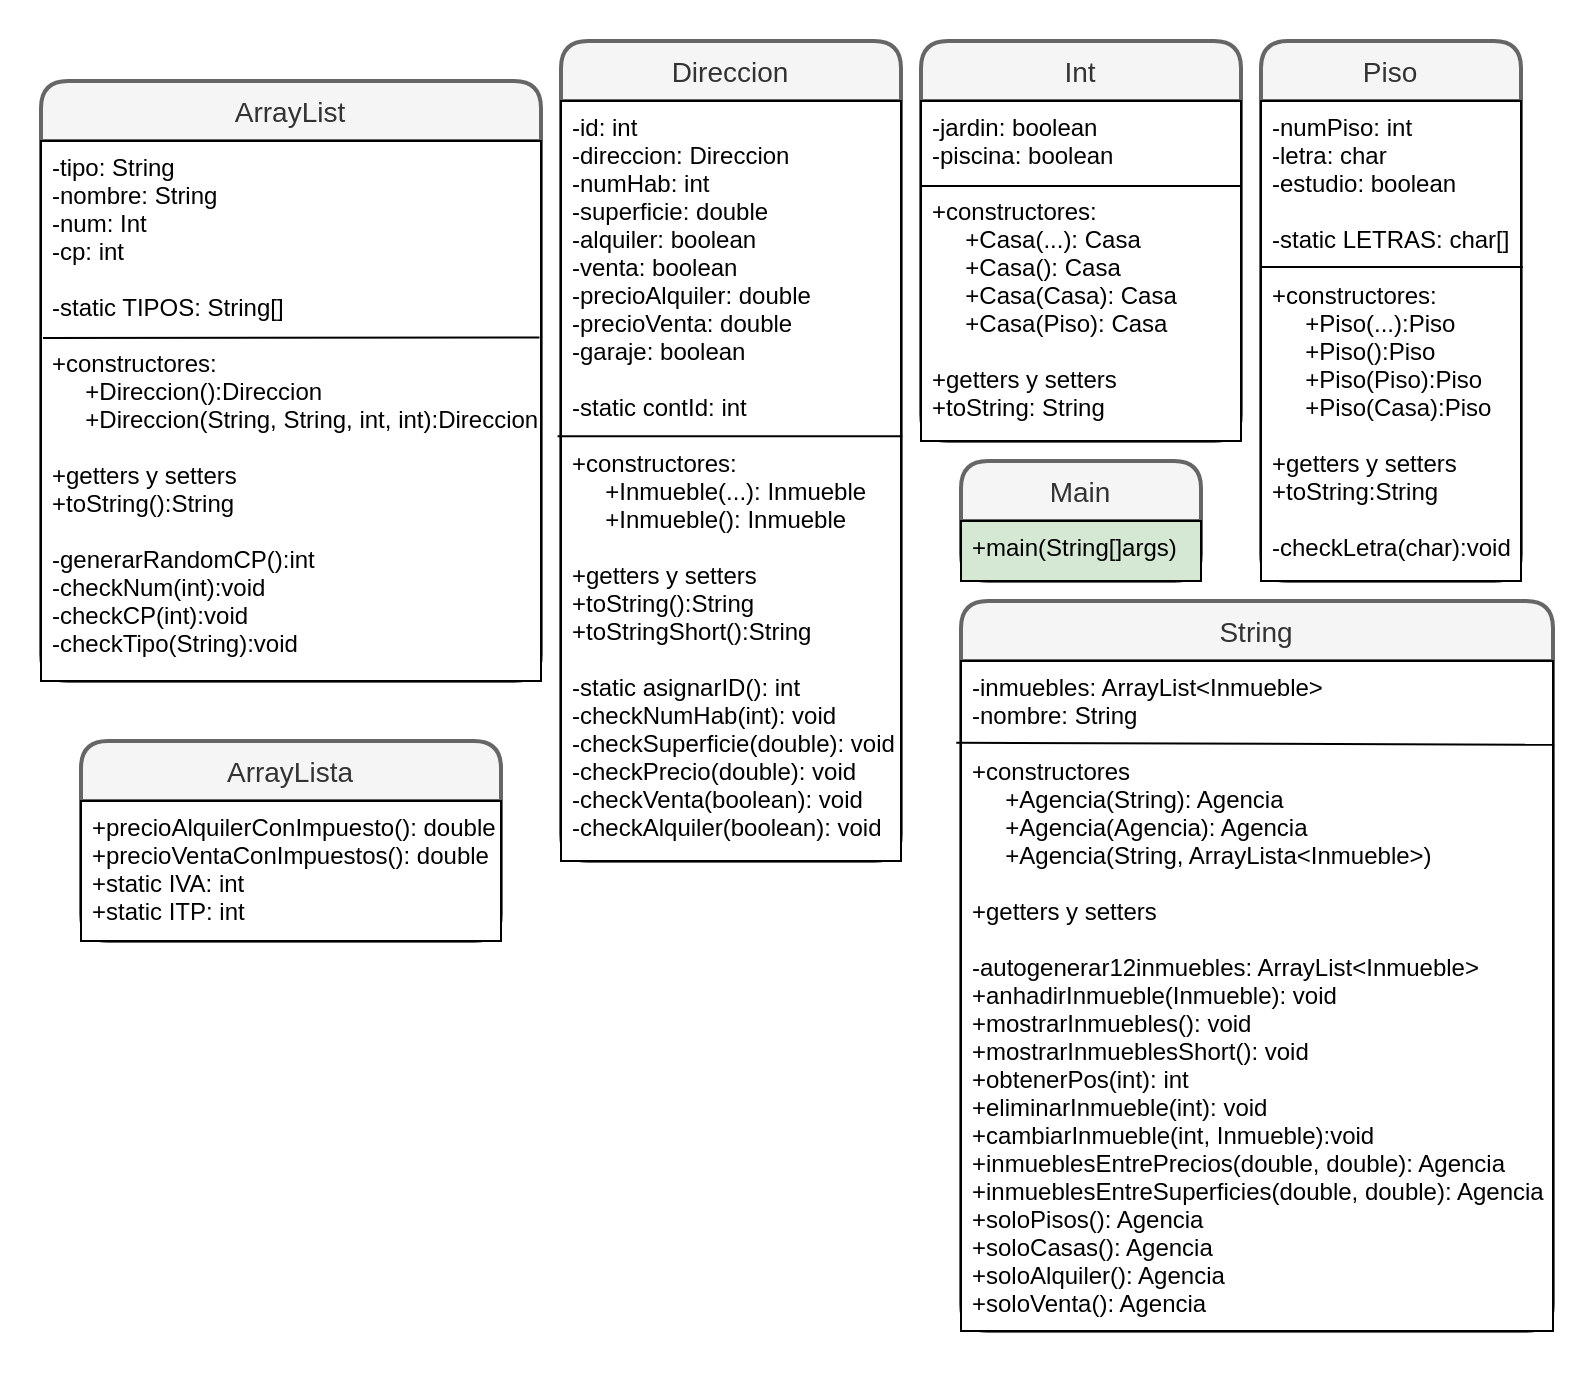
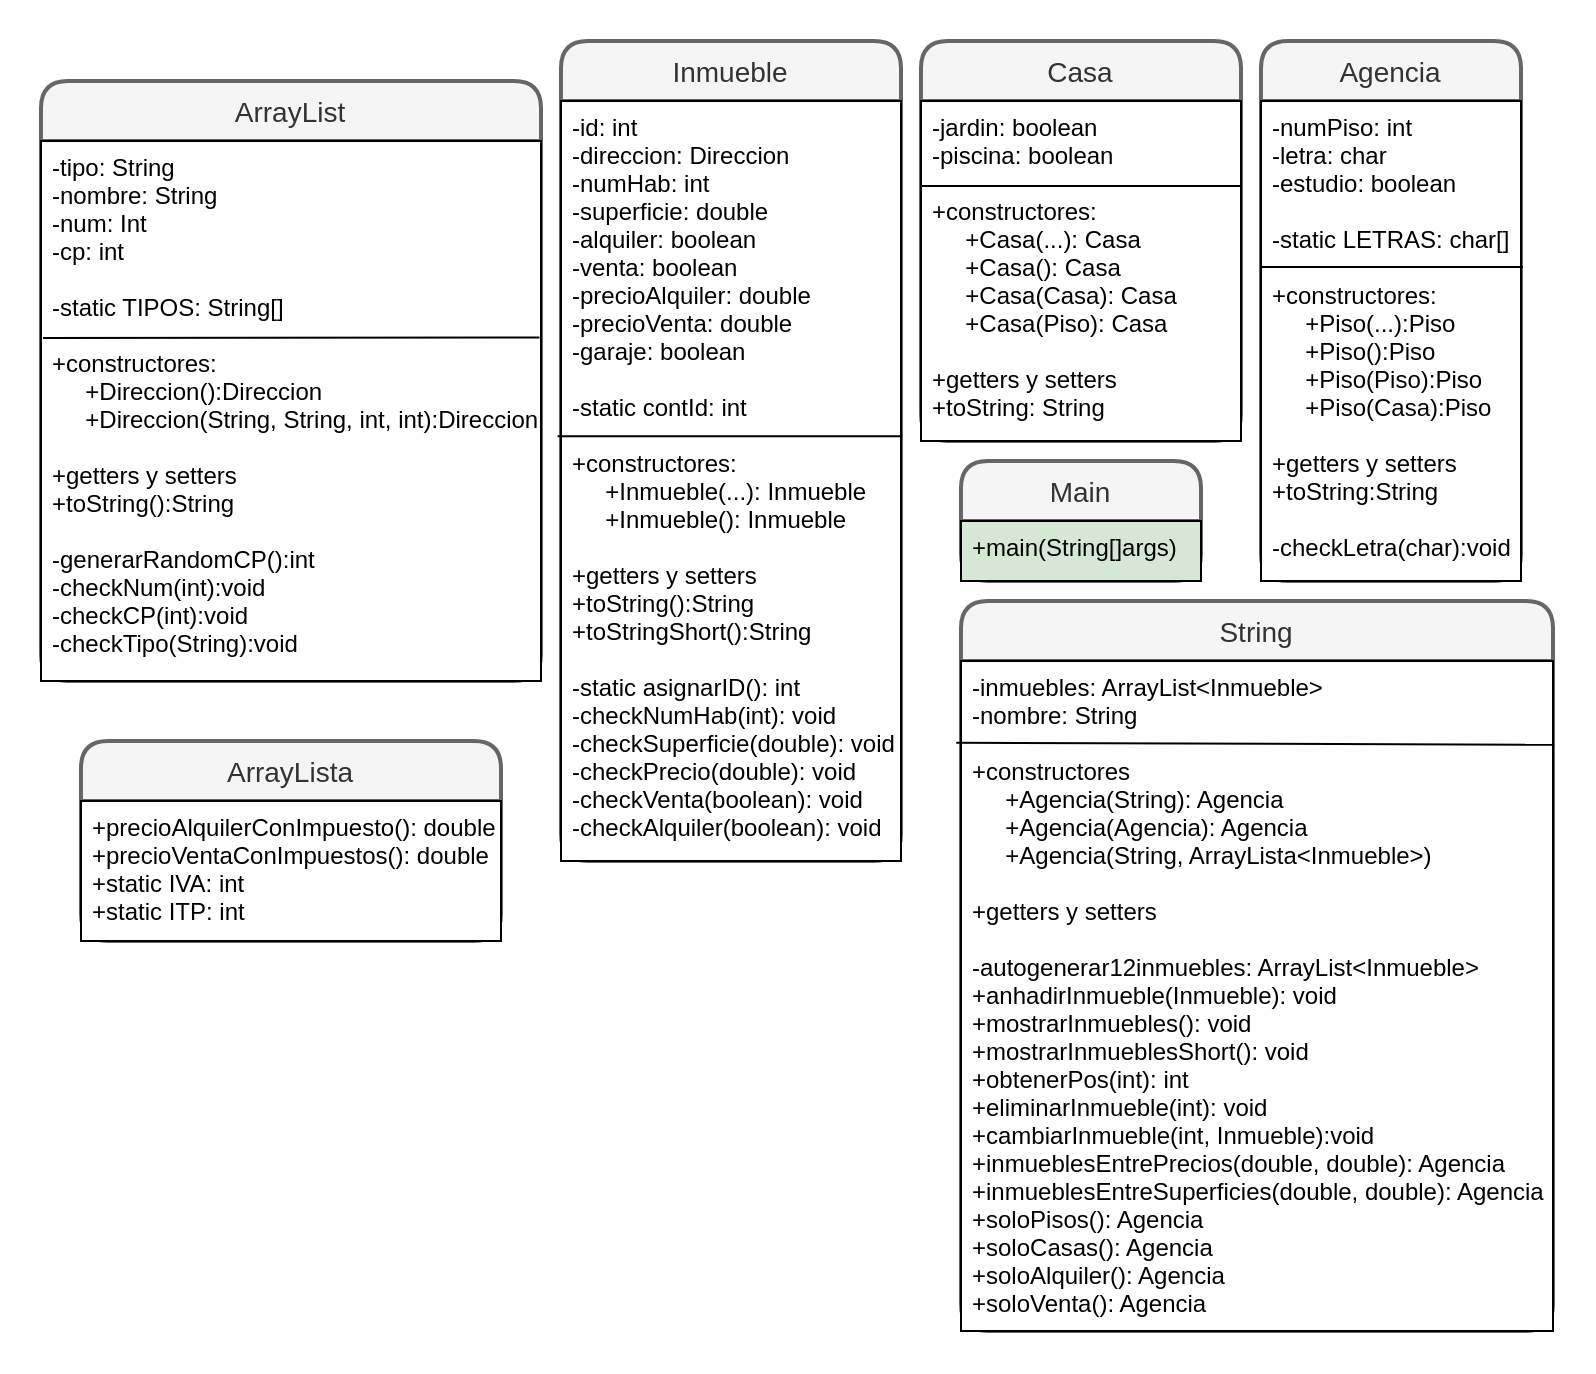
(730, 73) -> (730, 73)
(1080, 73) -> (1080, 73)
(1390, 73) -> (1390, 73)
